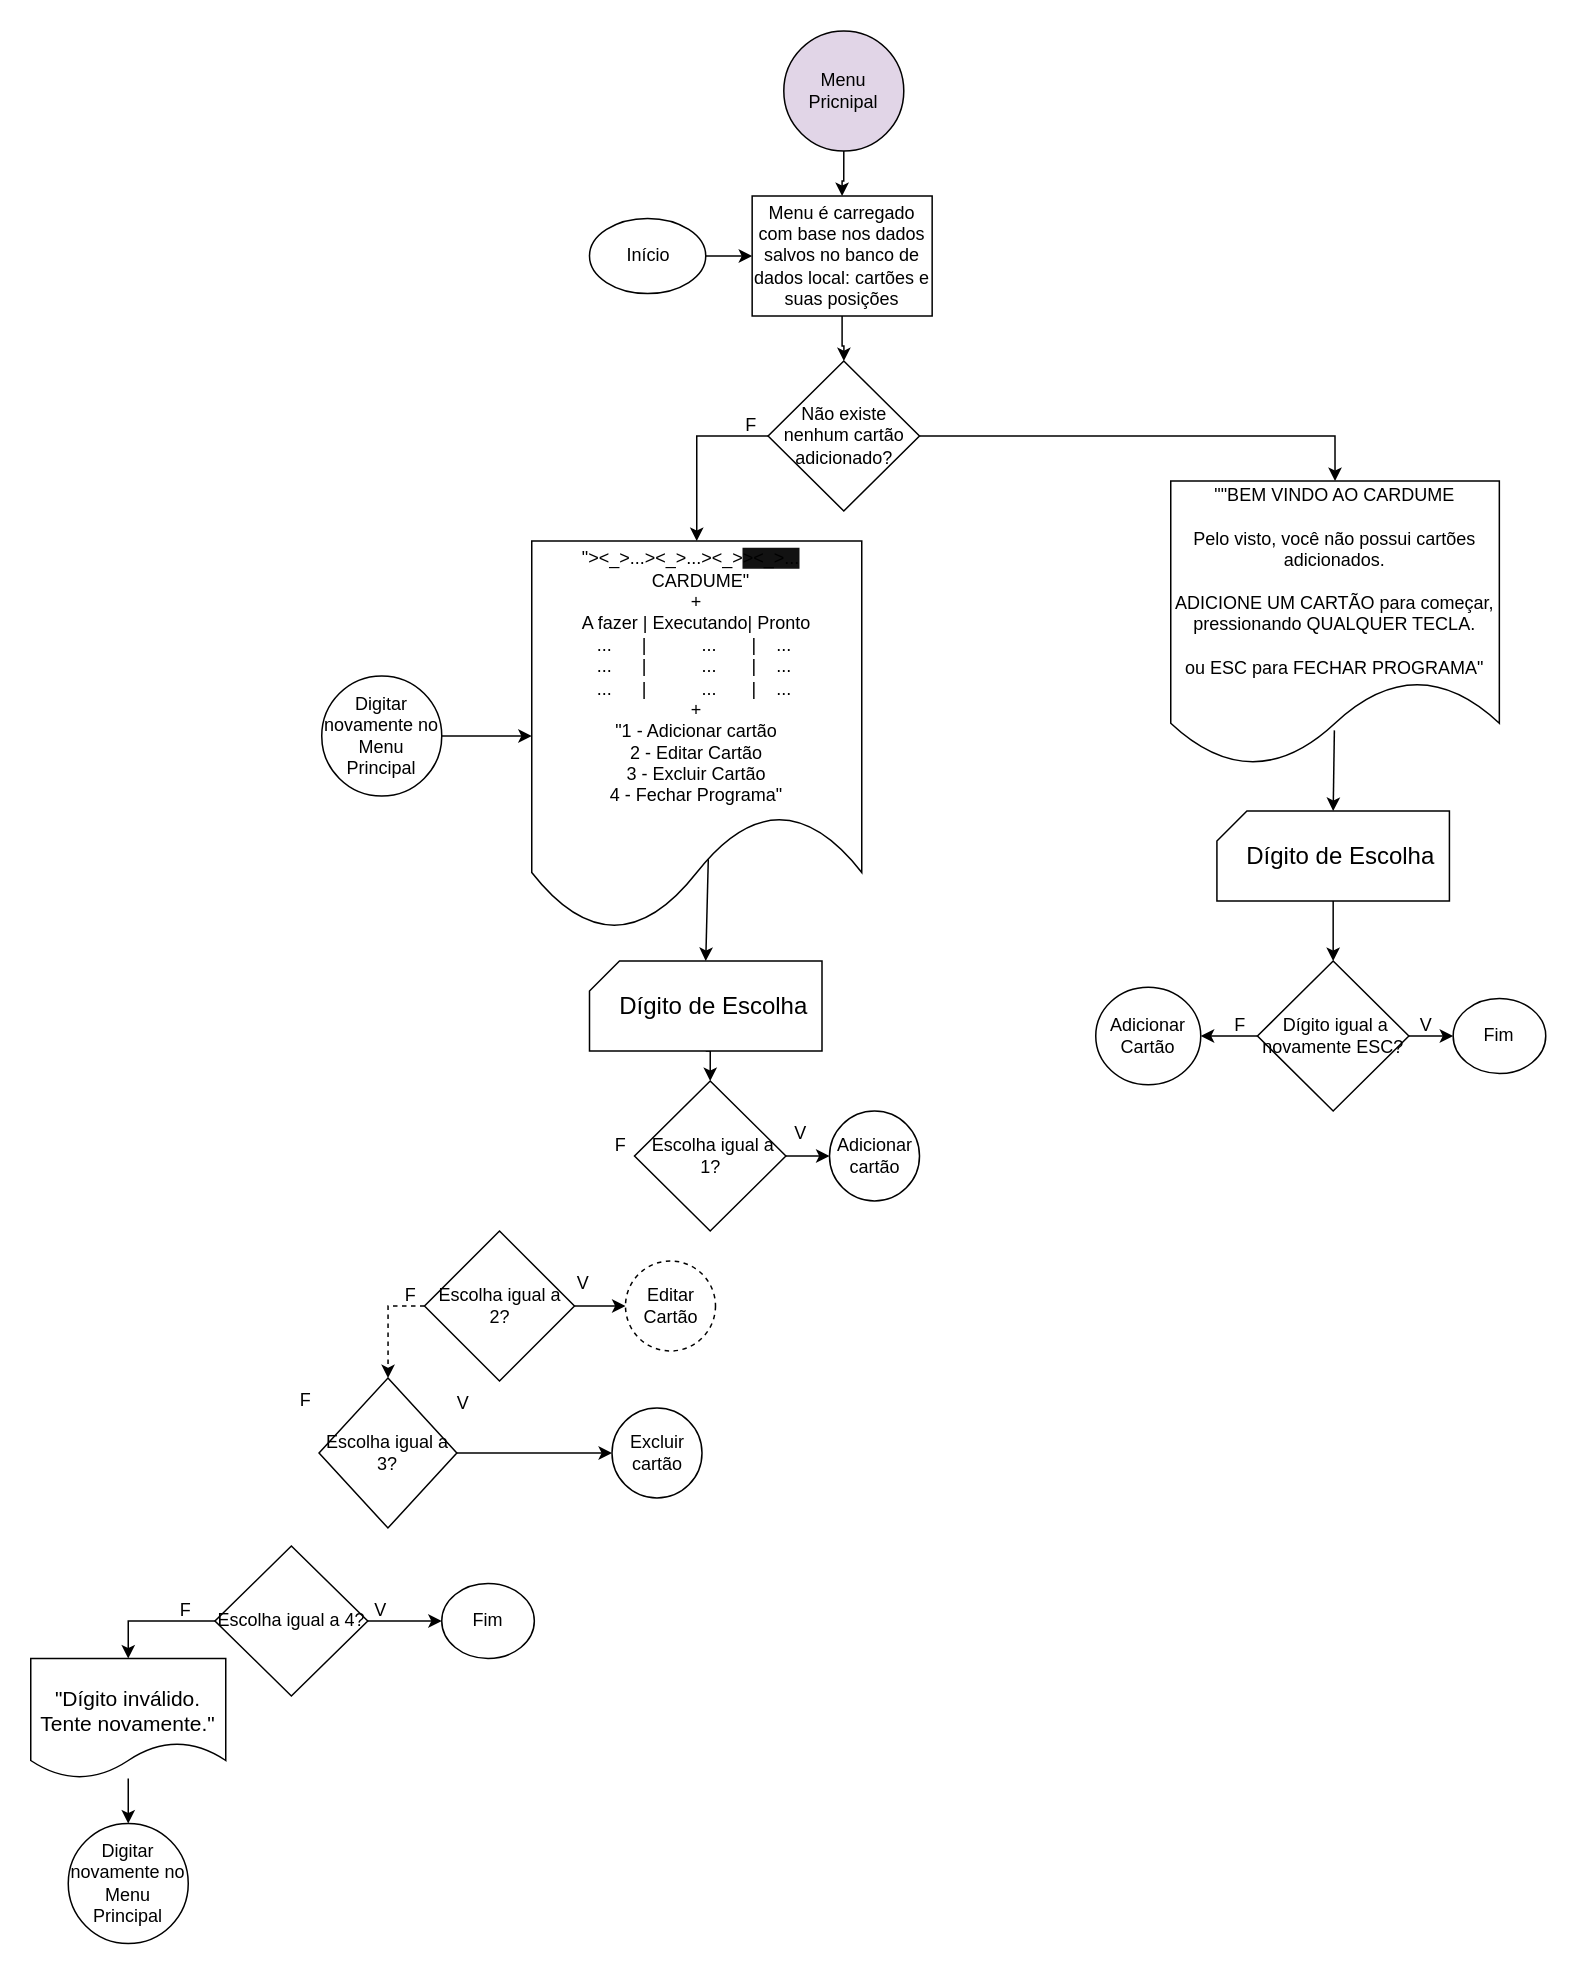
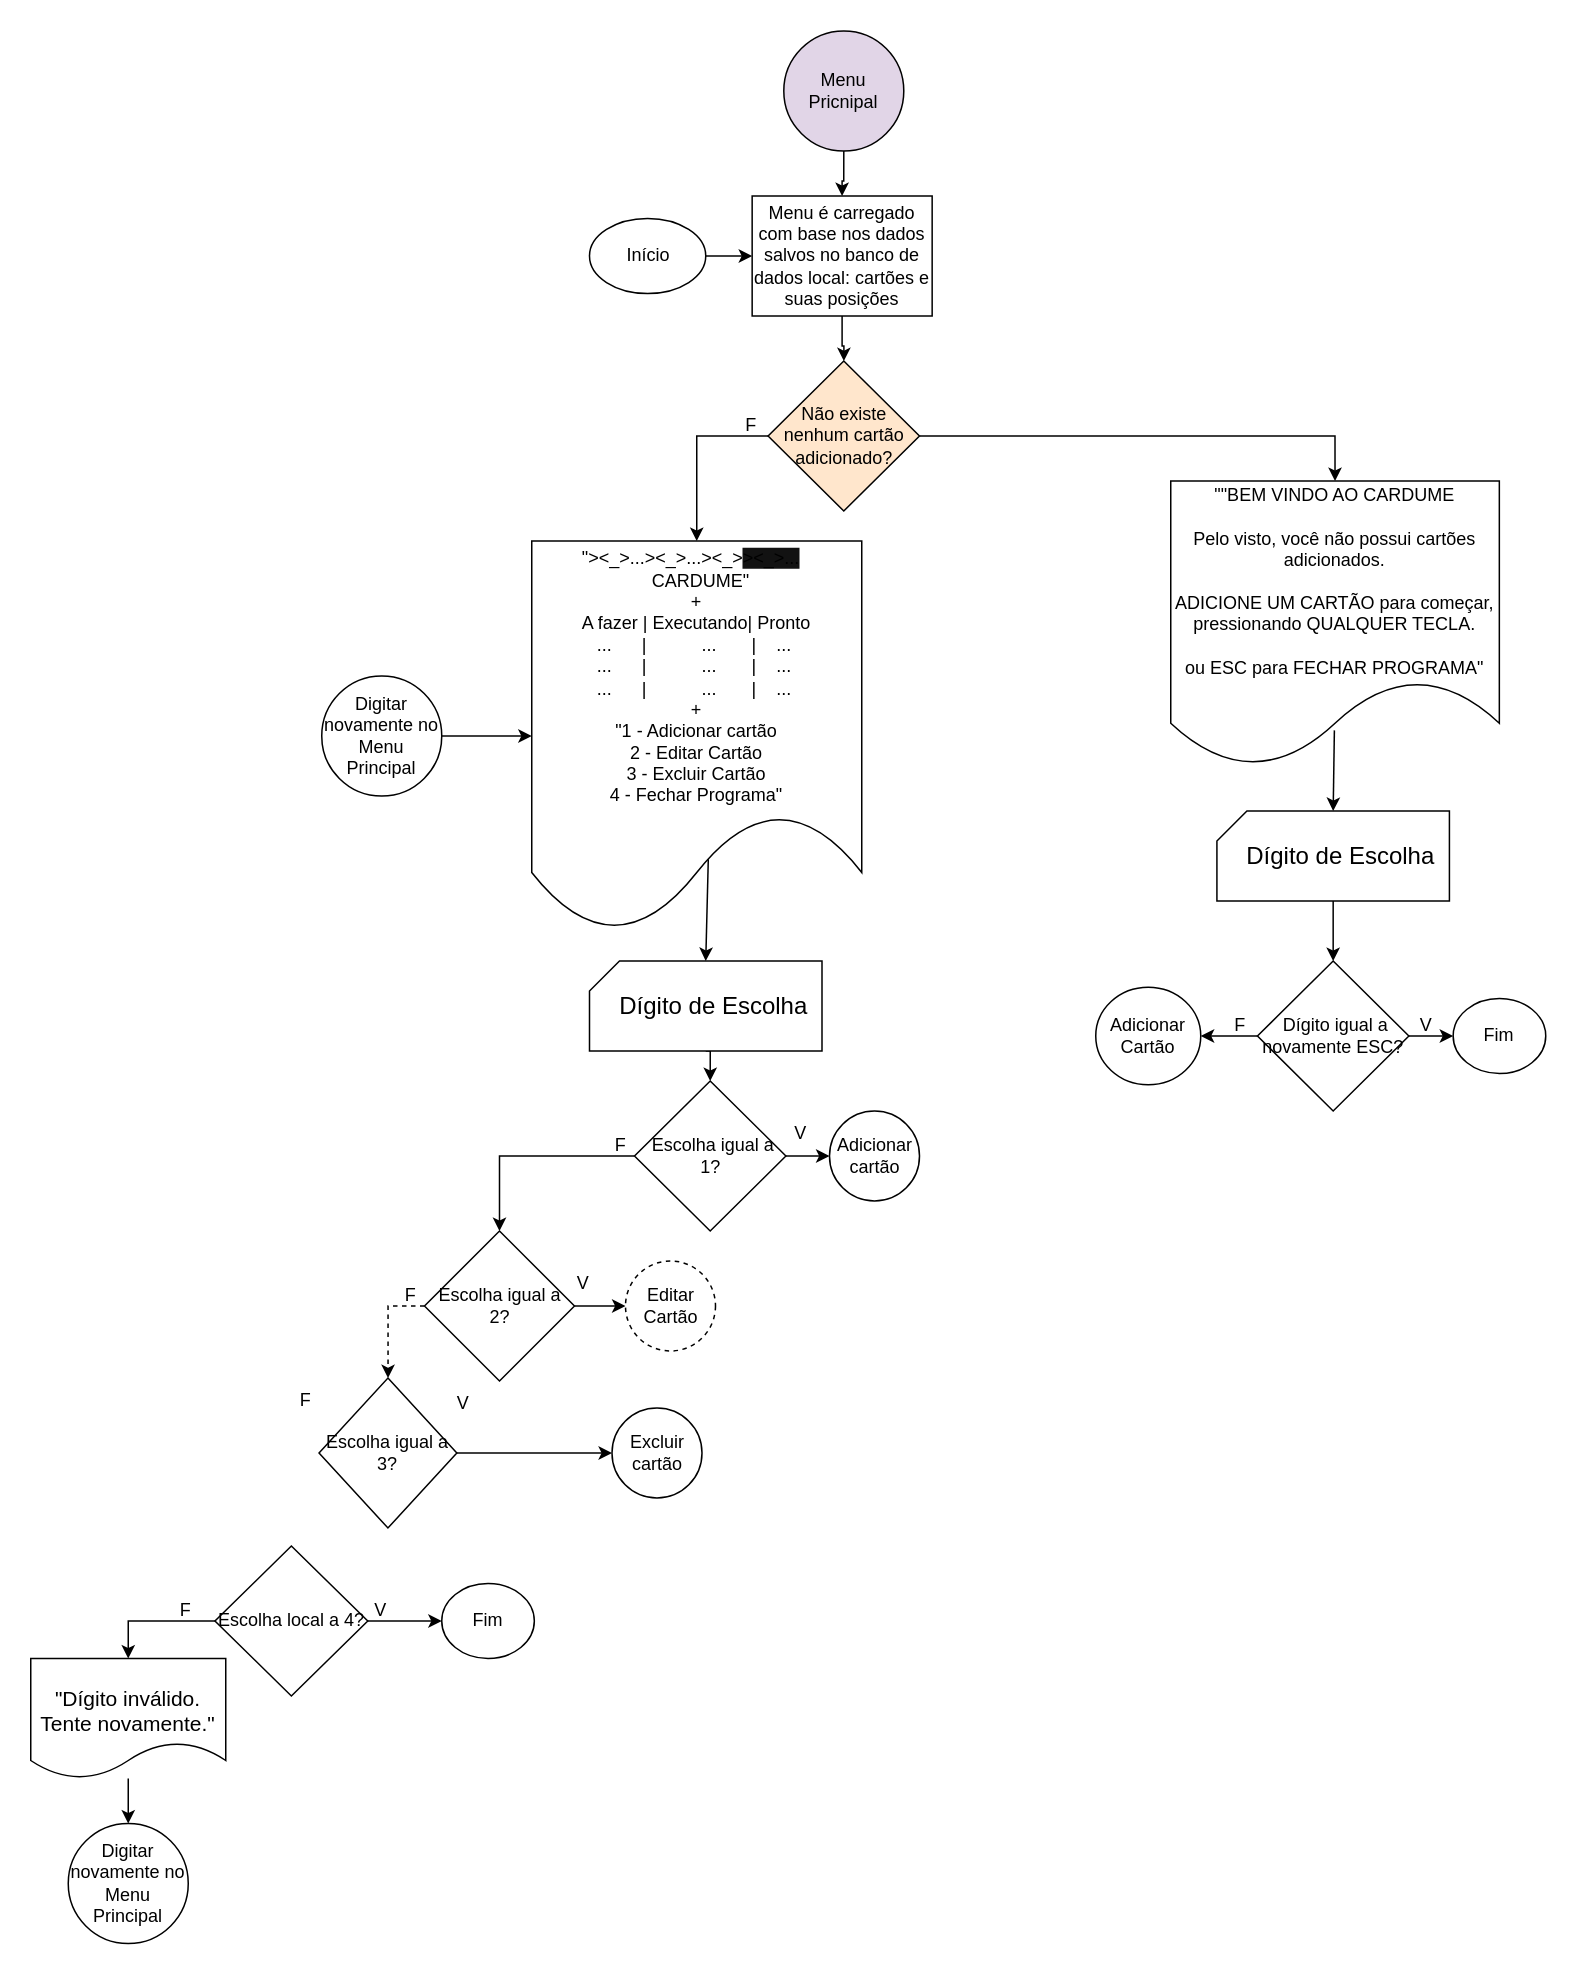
(844, 436) -> (844, 436)
none -> (535, 1156)
(292, 1621) -> (292, 1621)
